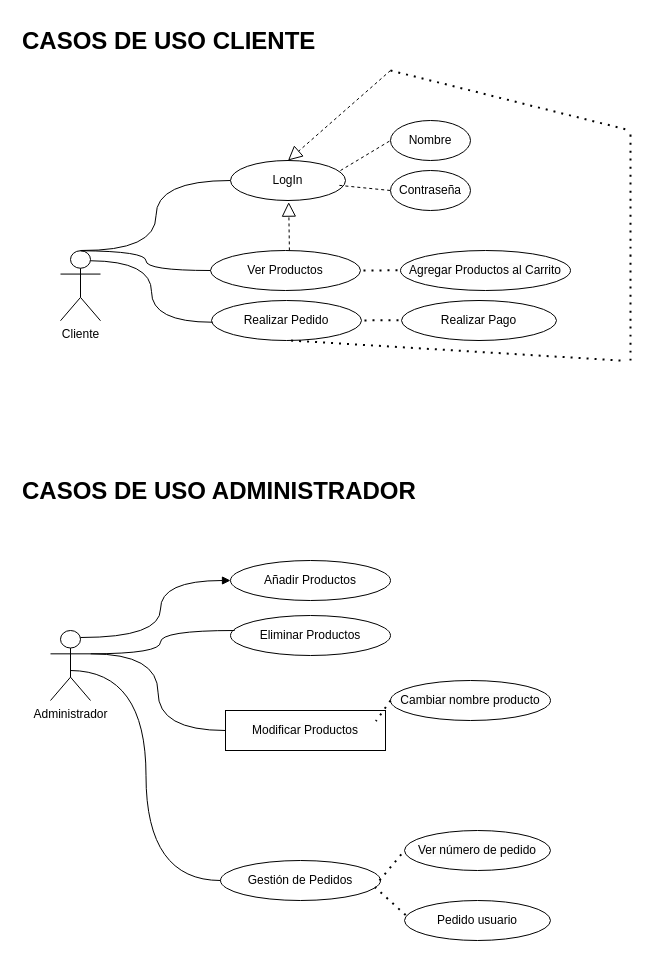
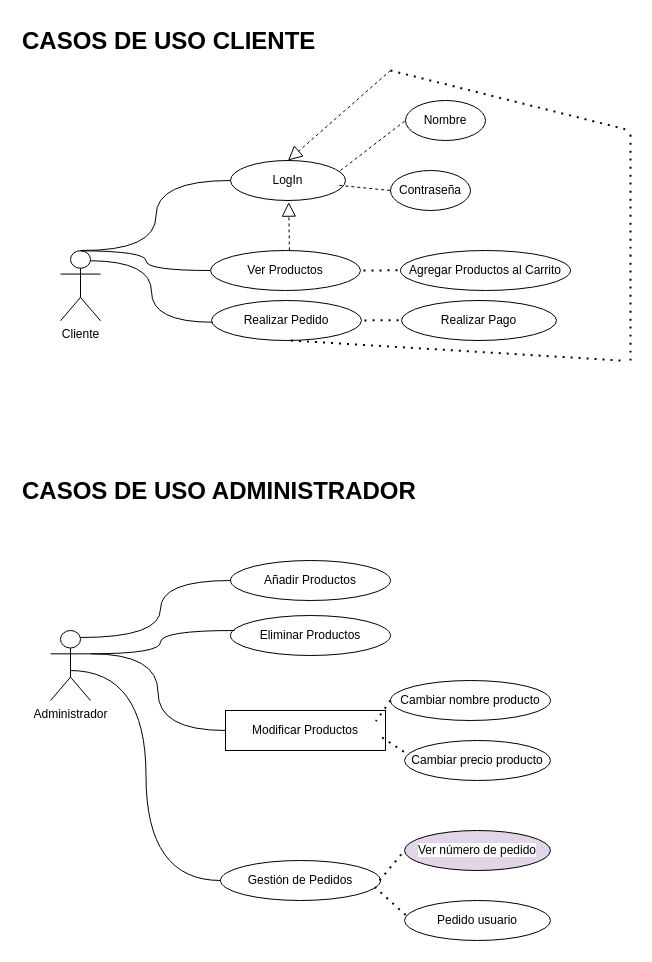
(431, 141) -> (446, 121)
(221, 581) -> (224, 581)
none -> (394, 745)
none -> (478, 761)
(478, 851) -> (478, 851)
